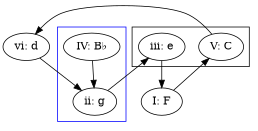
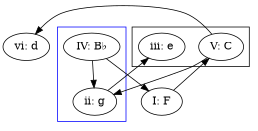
(52, 68) -> (165, 77)
(162, 71) -> (121, 70)
